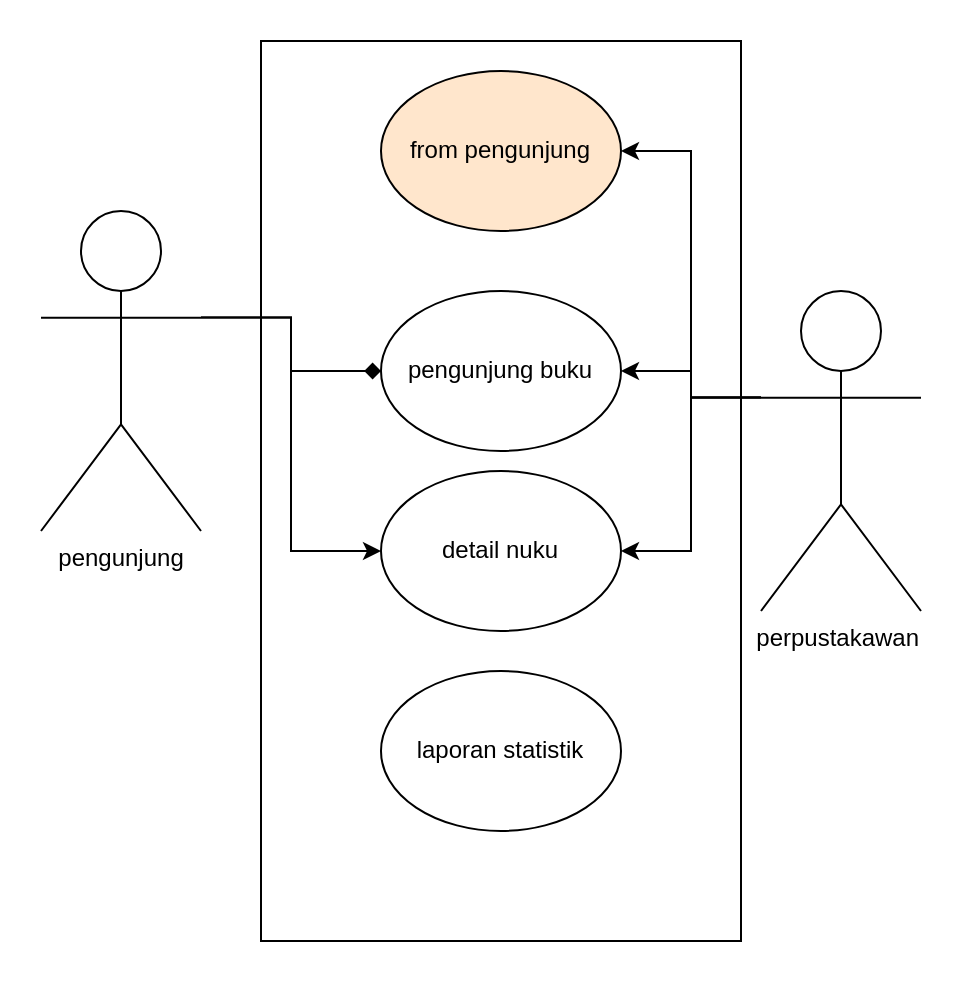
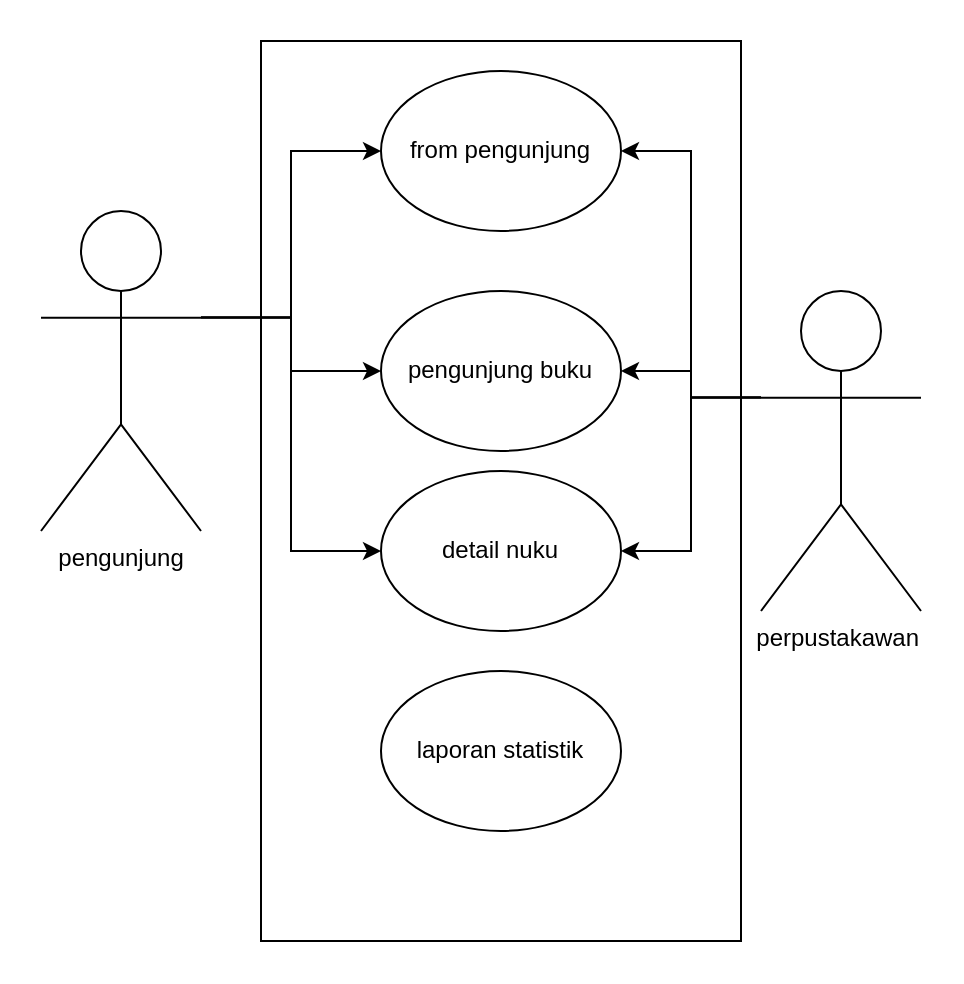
(501, 151) -> (501, 151)
none -> (291, 194)
(364, 371) -> (365, 371)
